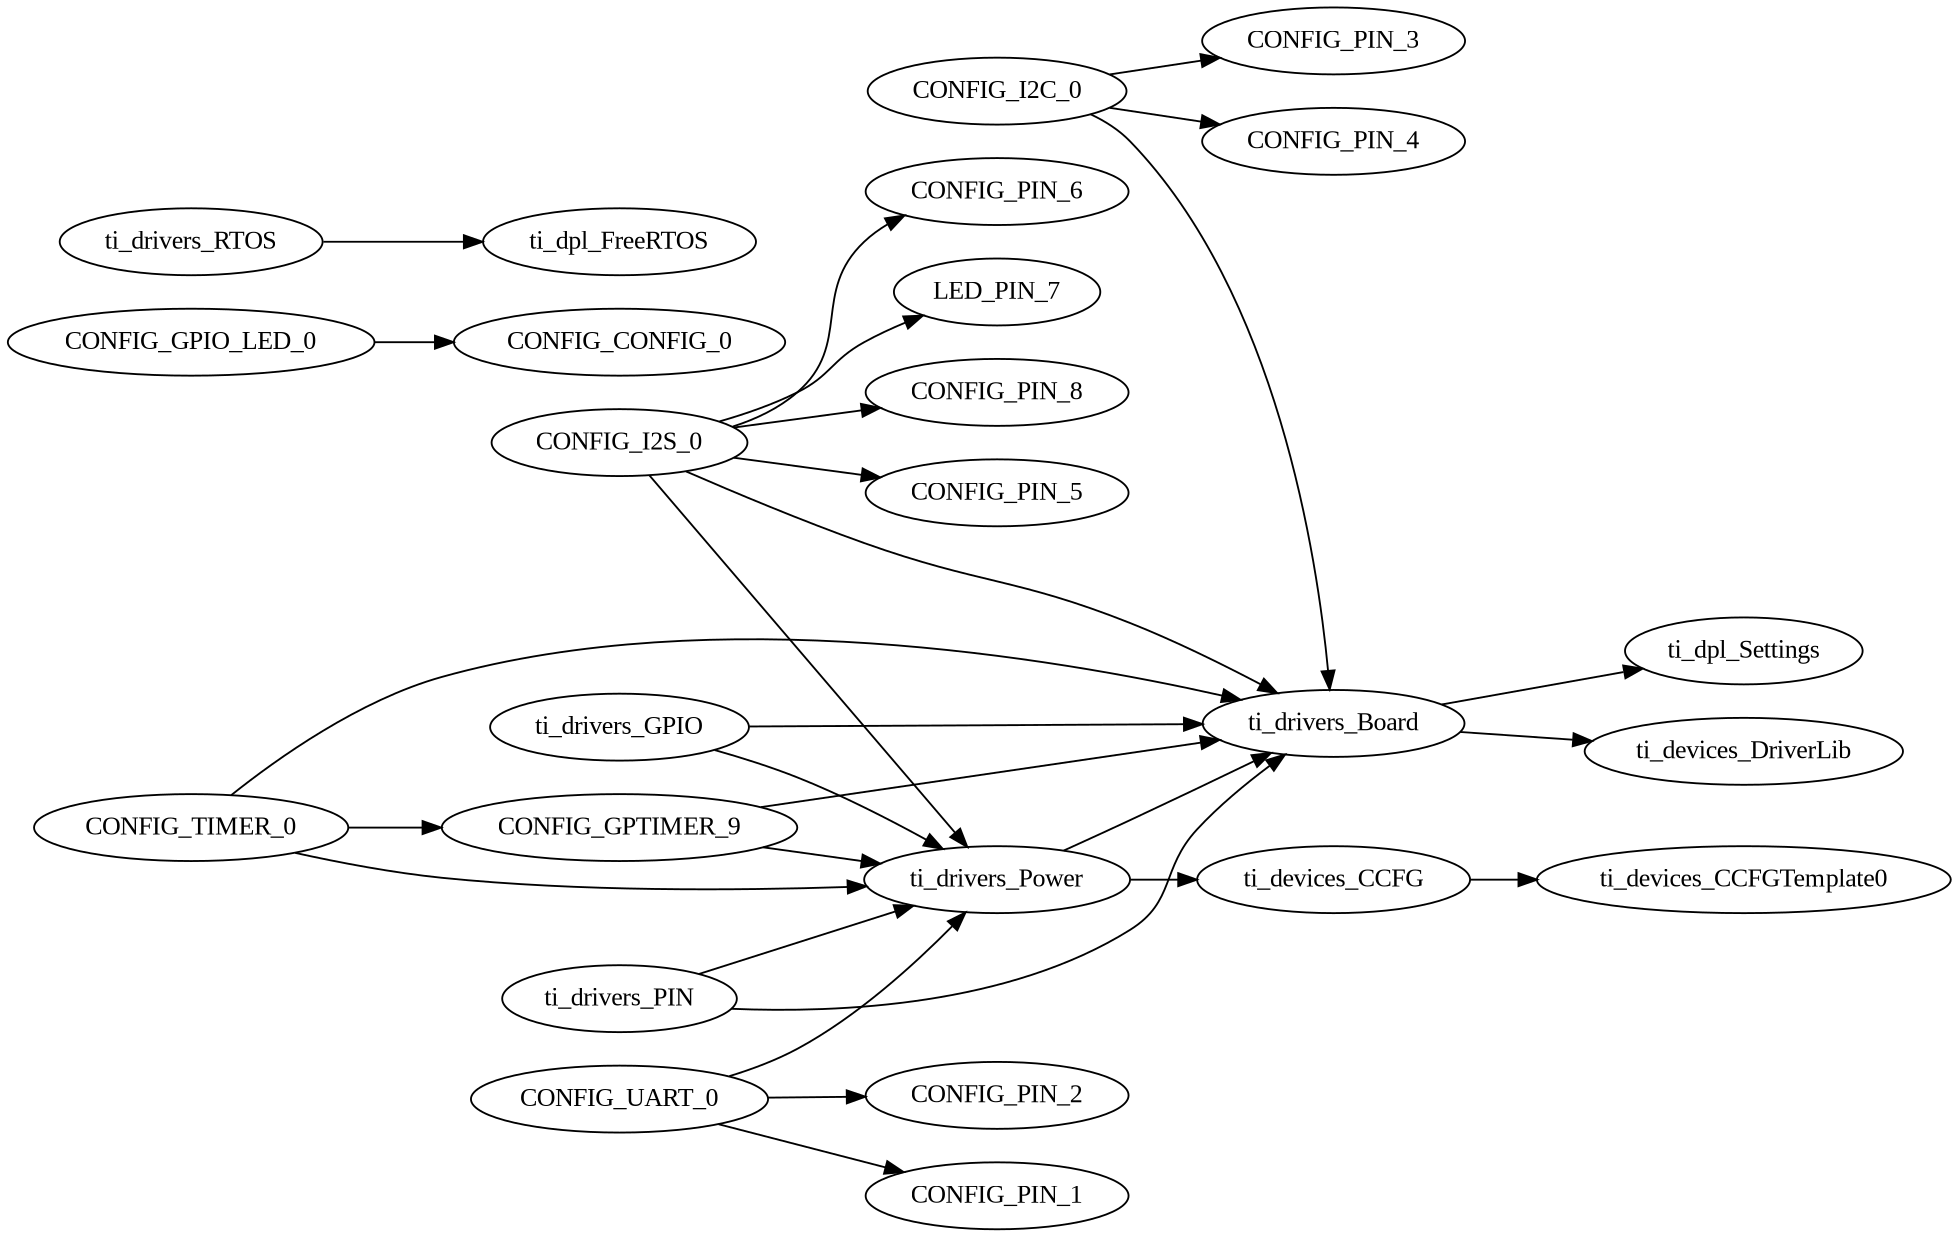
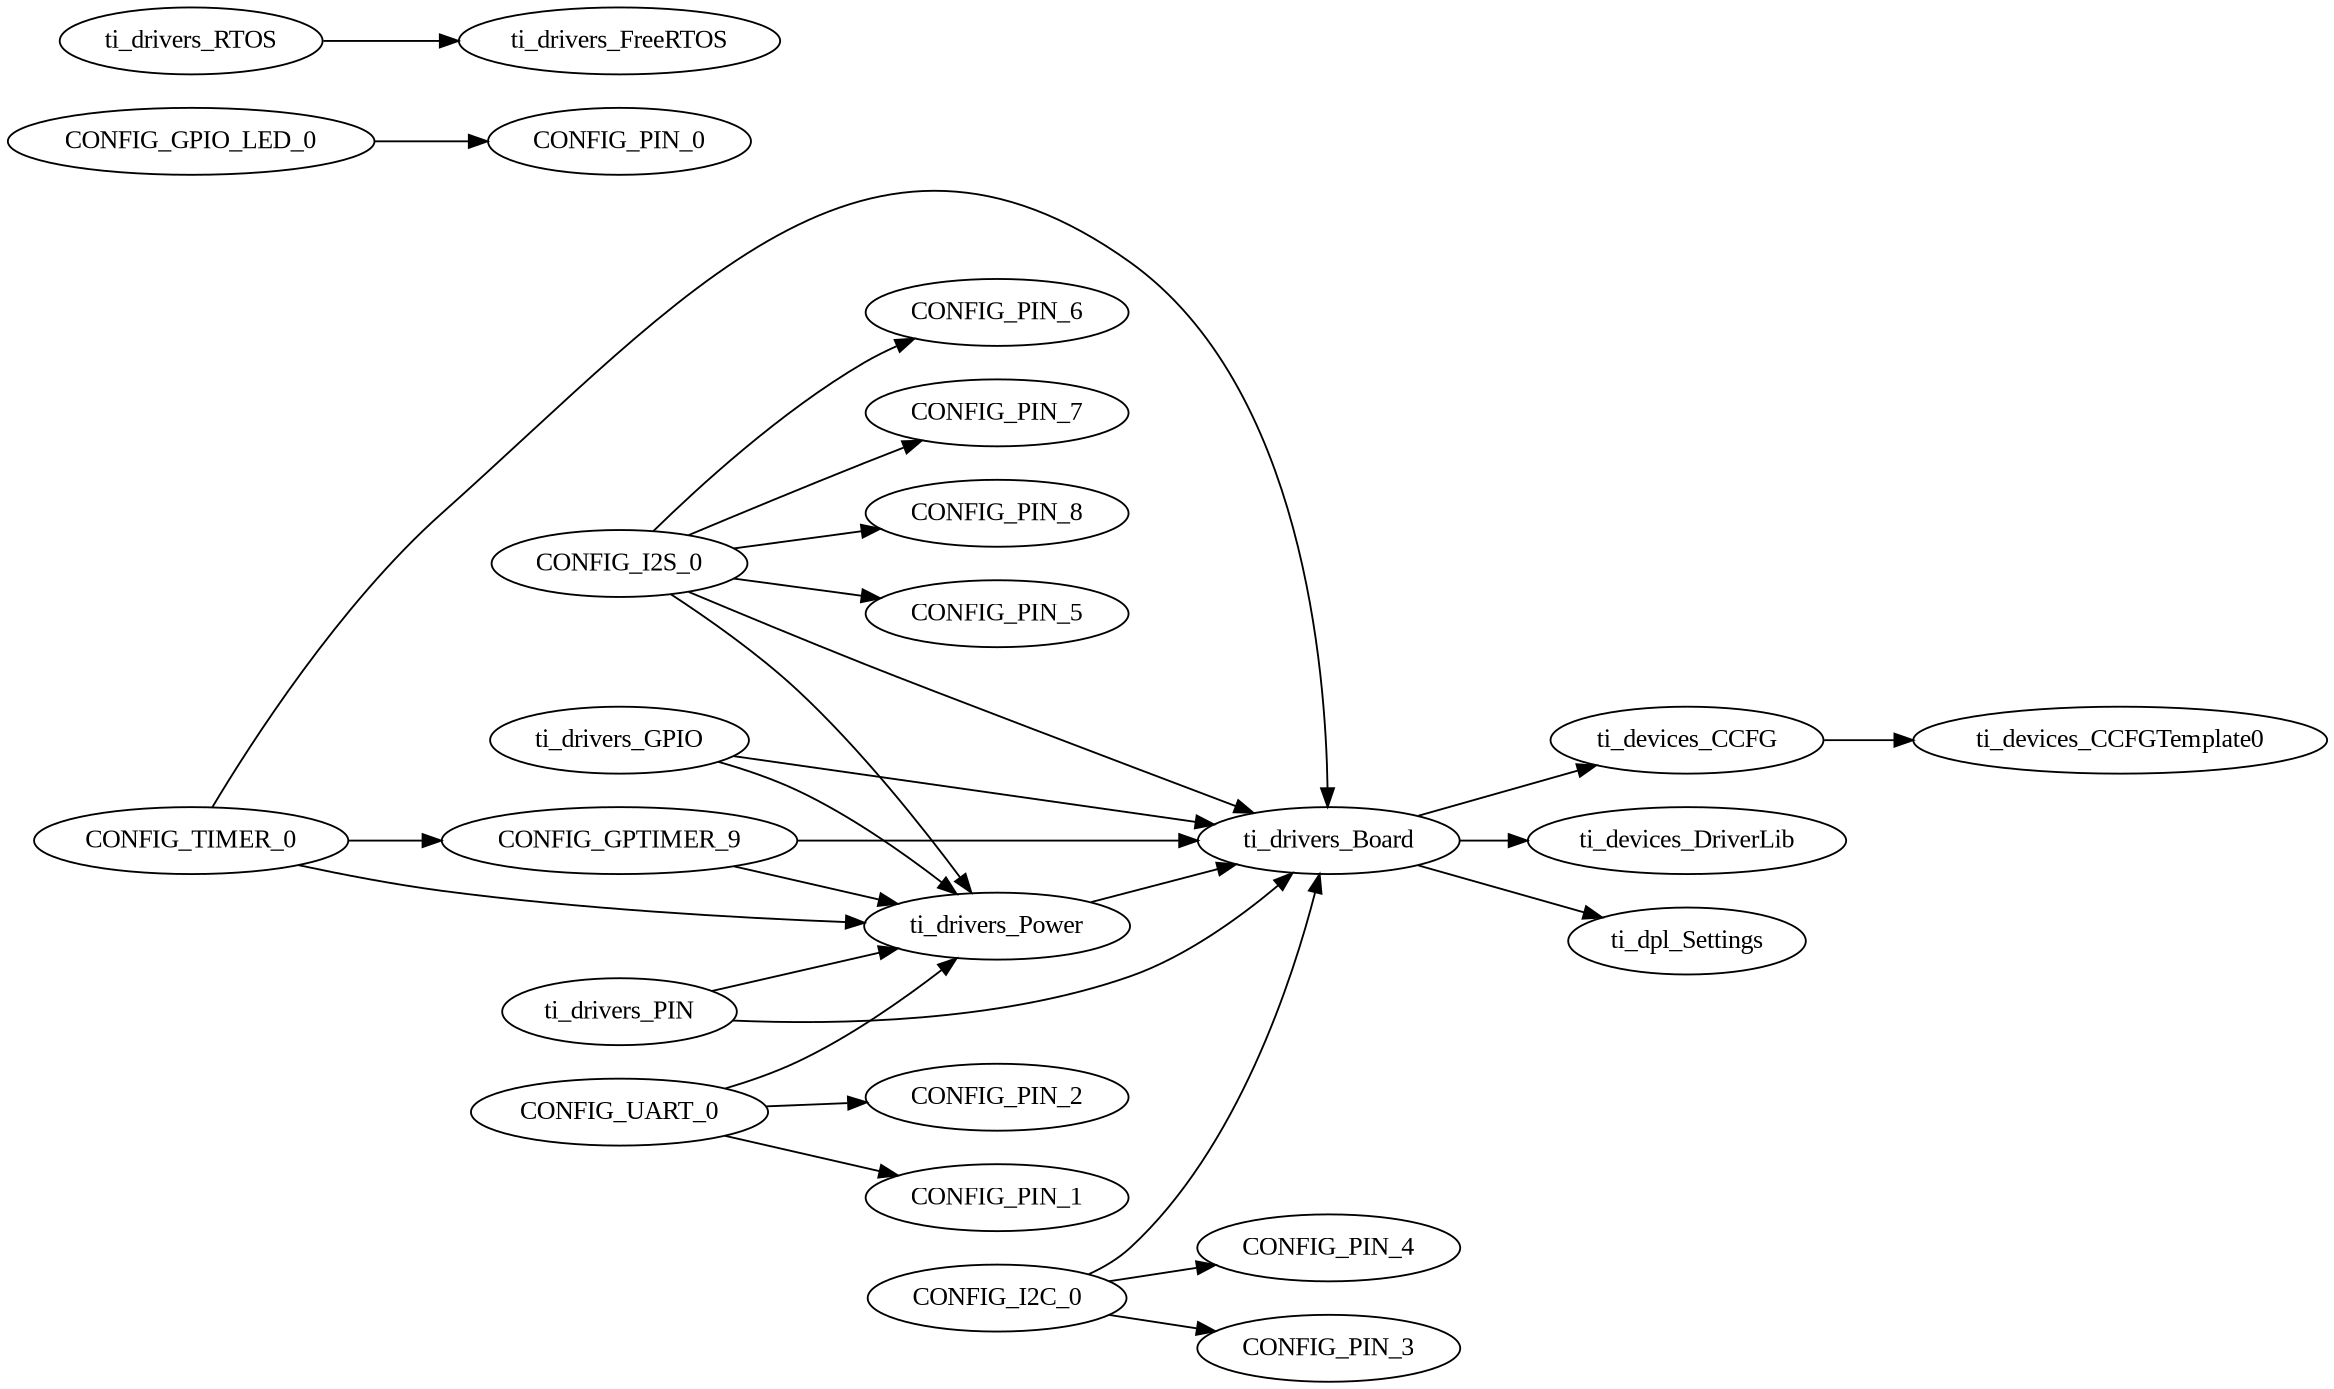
(620, 242) -> (620, 41)
(997, 292) -> (997, 413)
(620, 342) -> (620, 141)
(1154, 880) -> (1498, 793)
